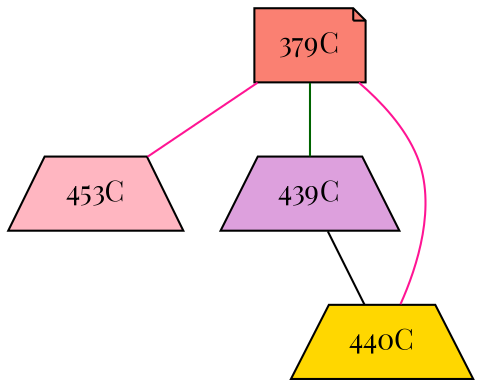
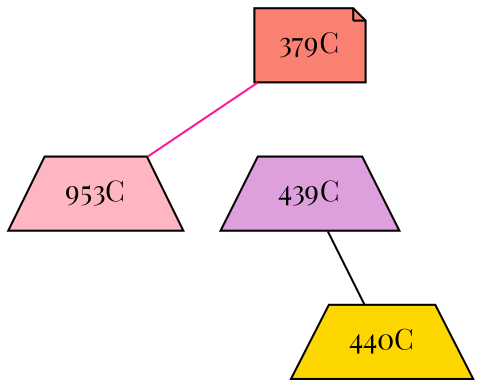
(310, 120) -> none
(424, 184) -> none
(96, 194) -> (96, 194)
